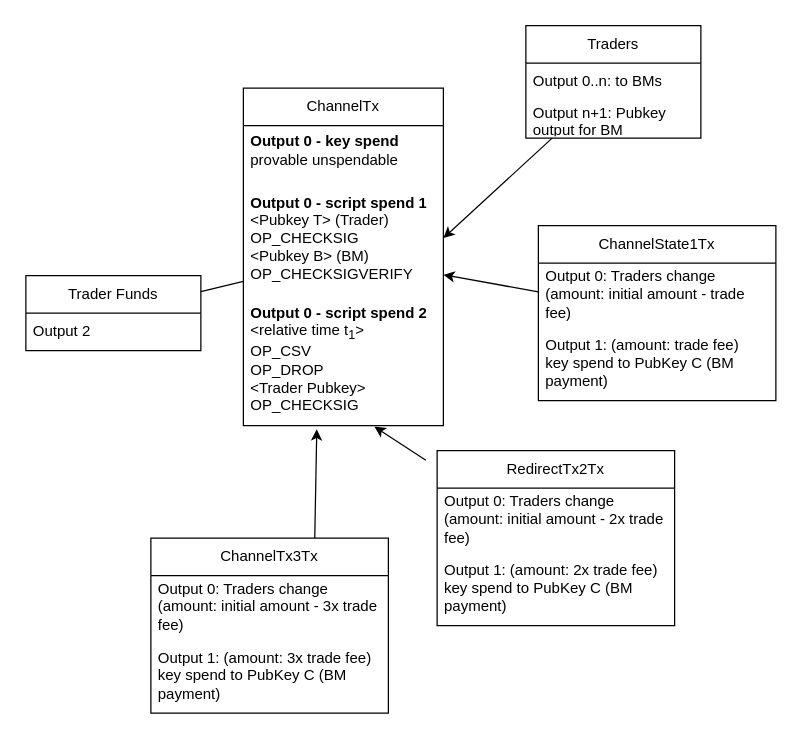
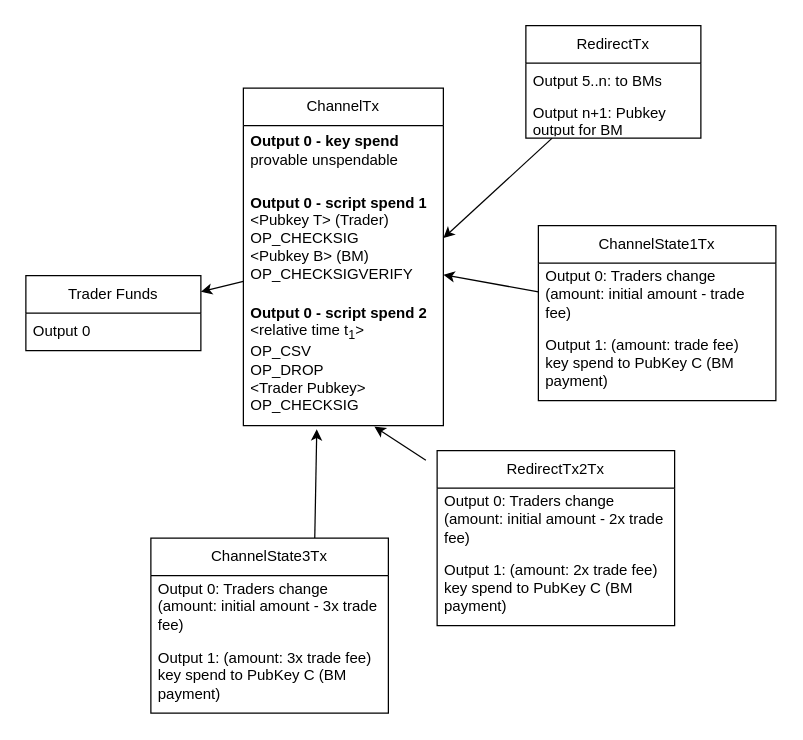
(613, 44) -> (613, 44)
(601, 82) -> (601, 82)
(208, 290) -> (210, 289)
(65, 332) -> (65, 332)
(269, 557) -> (269, 557)
